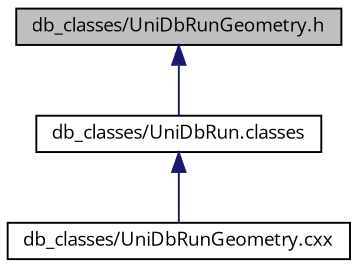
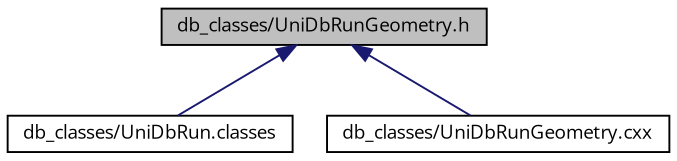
(179, 197) -> (420, 85)
